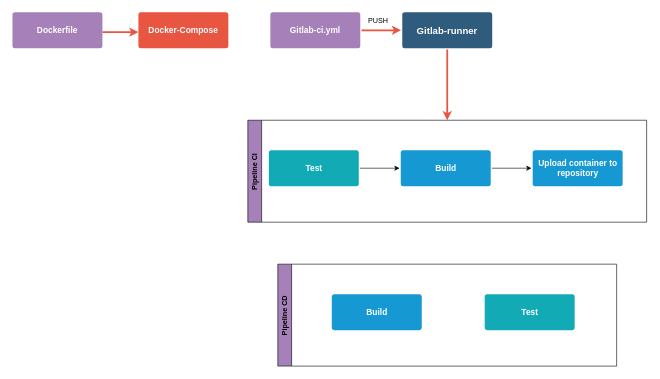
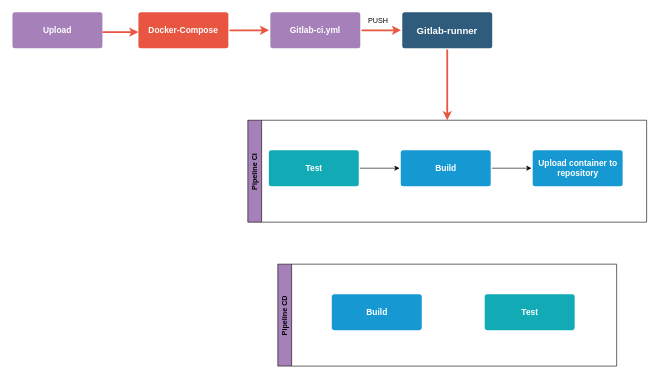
(57, 30) -> (57, 30)
none -> (246, 30)
